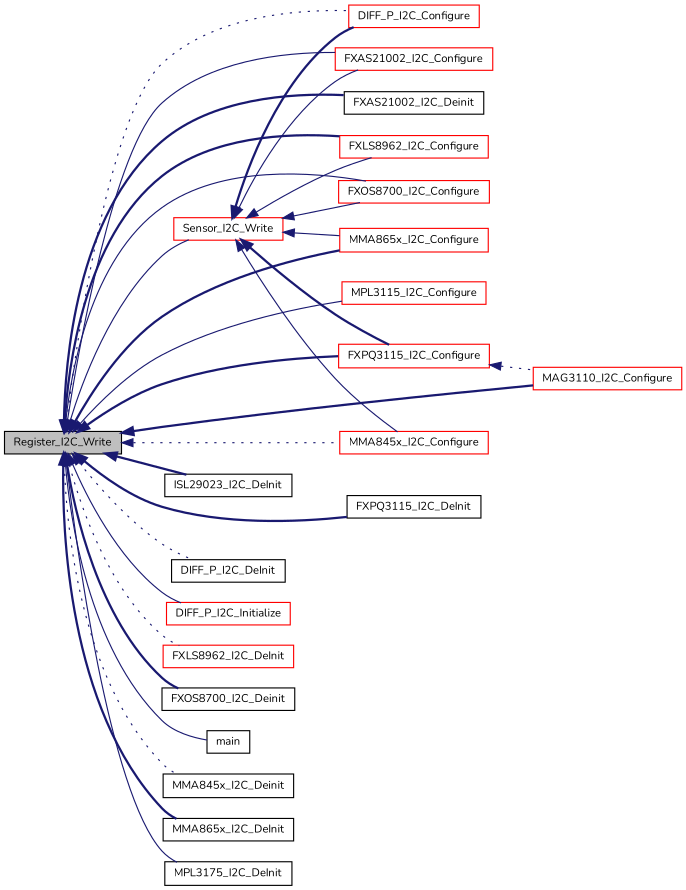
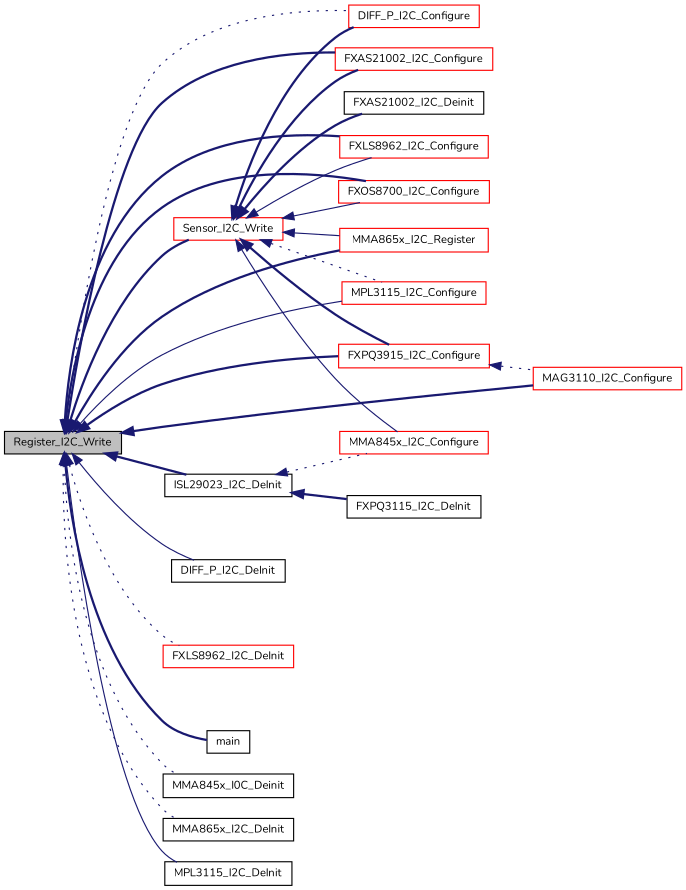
(288, 129) -> (288, 129)
(126, 168) -> (126, 168)
(132, 173) -> (297, 153)
(151, 217) -> (151, 217)
(414, 240) -> (414, 240)
none -> (327, 263)
(113, 319) -> (113, 319)
(414, 356) -> (414, 356)
(237, 443) -> (327, 463)
(209, 517) -> (325, 497)
(131, 519) -> (131, 519)
(228, 614) -> none
(101, 624) -> (101, 624)
(85, 655) -> (85, 655)
(228, 699) -> none
(228, 786) -> (228, 786)
(228, 874) -> (228, 874)
